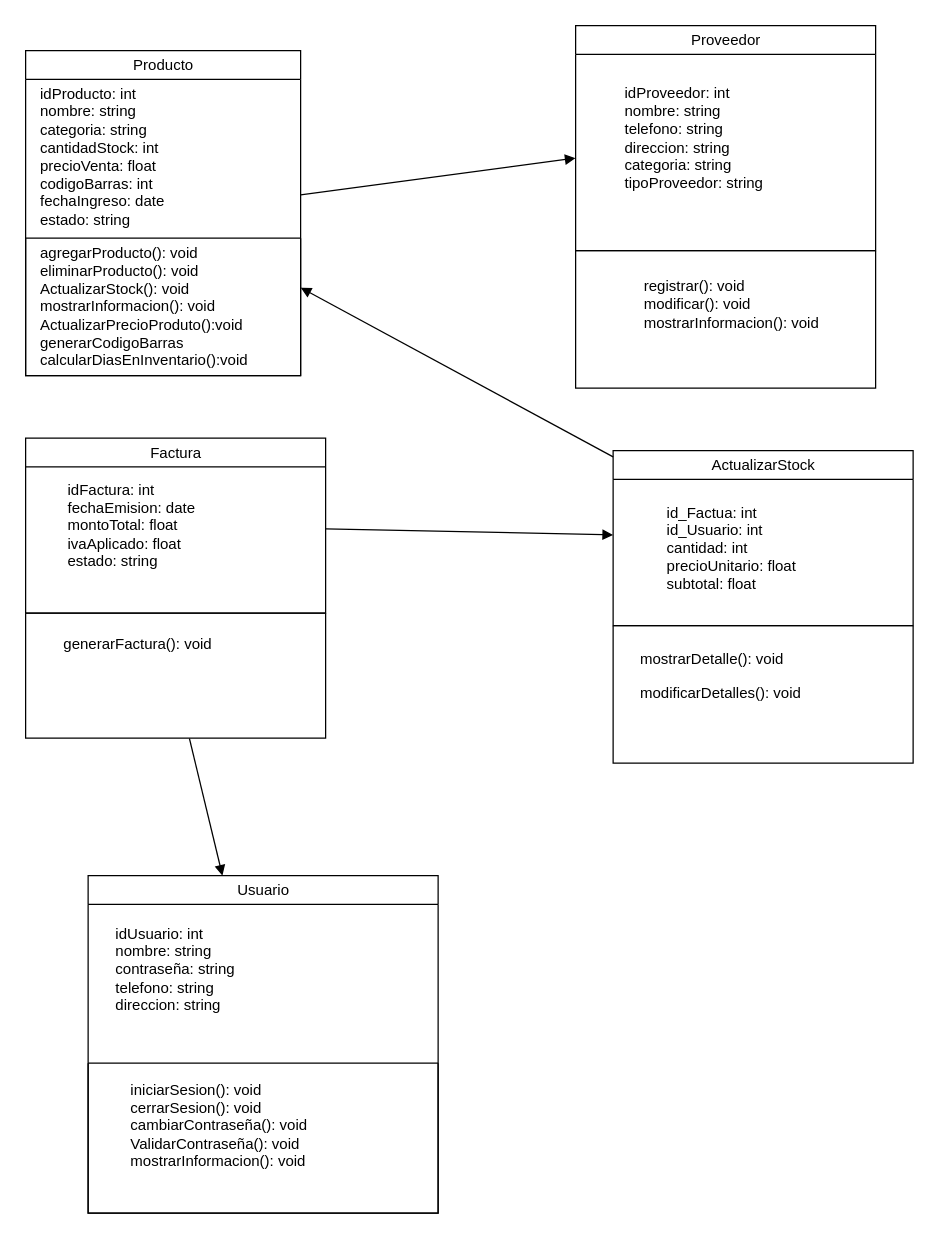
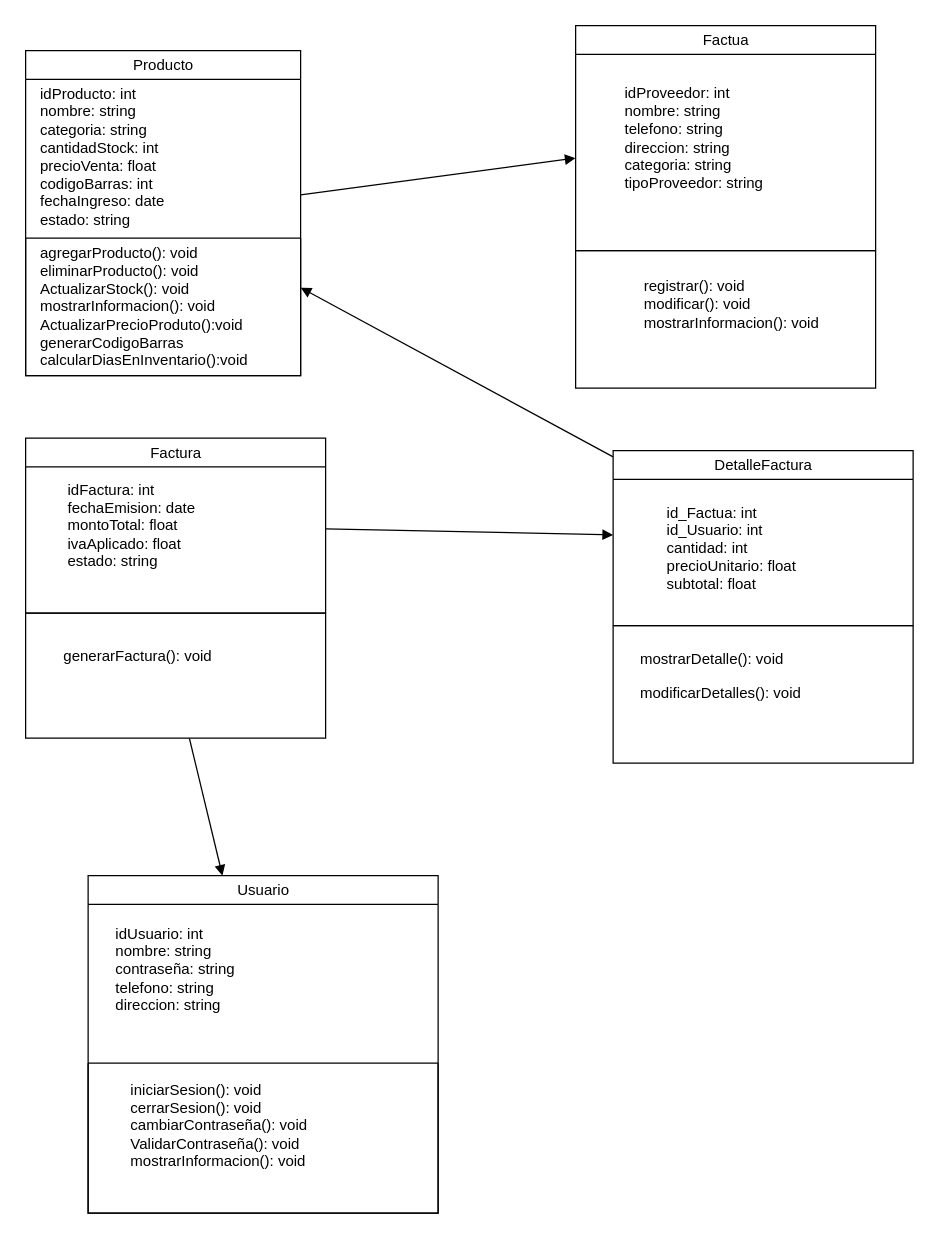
(726, 41) -> (726, 41)
(764, 466) -> (764, 466)
(138, 644) -> (138, 657)
